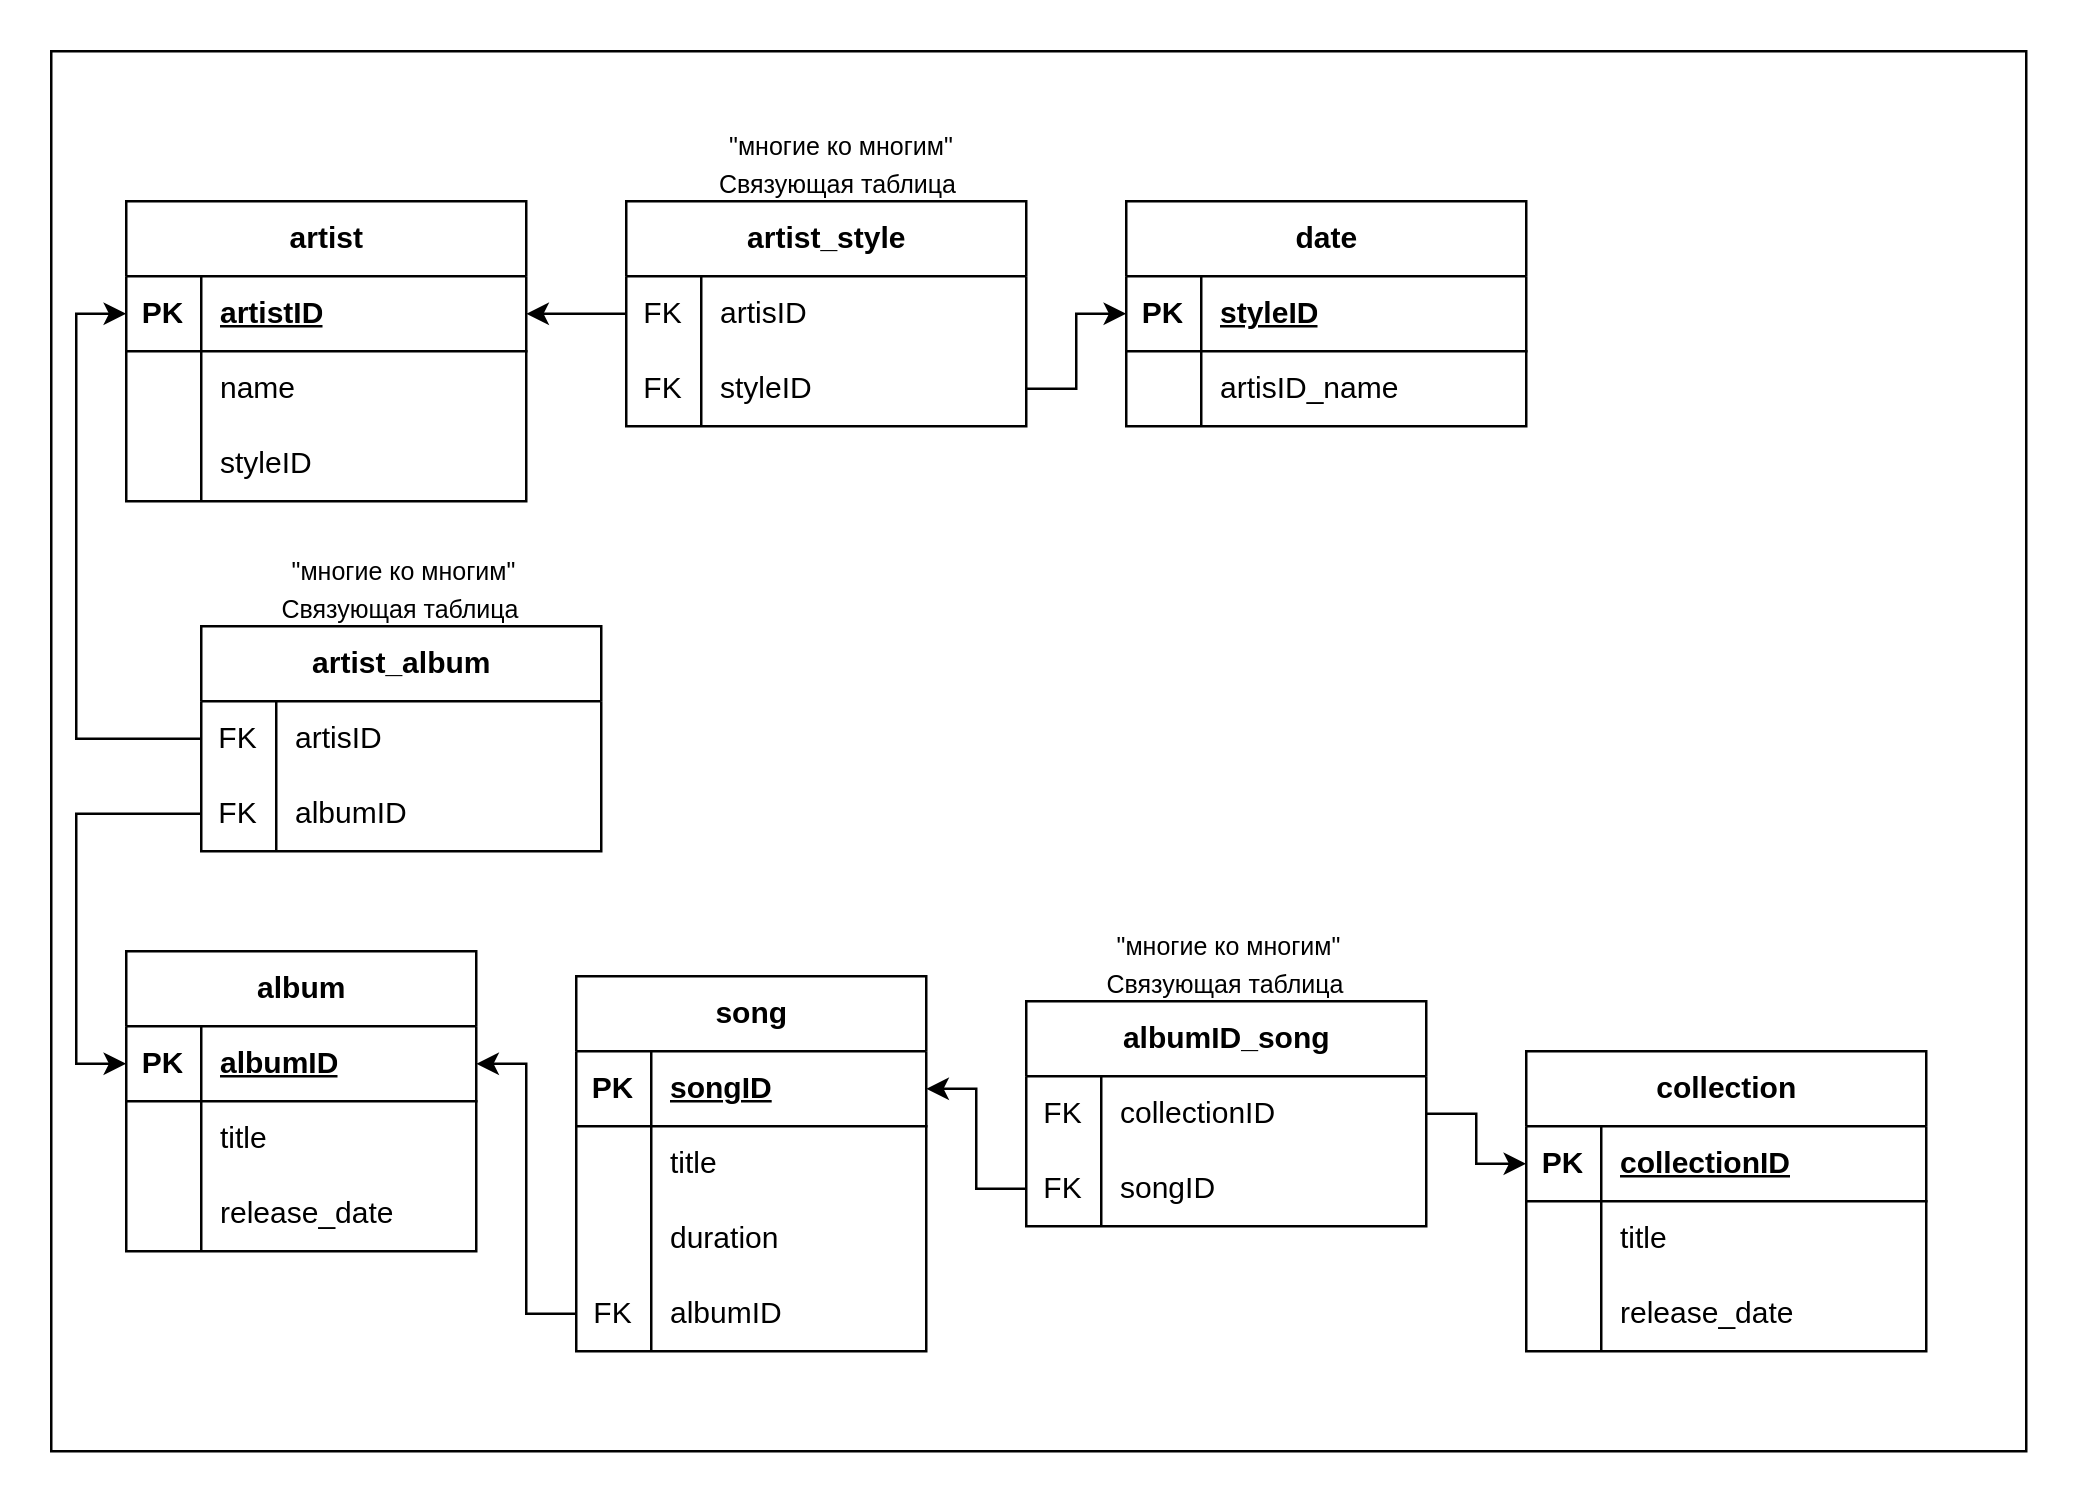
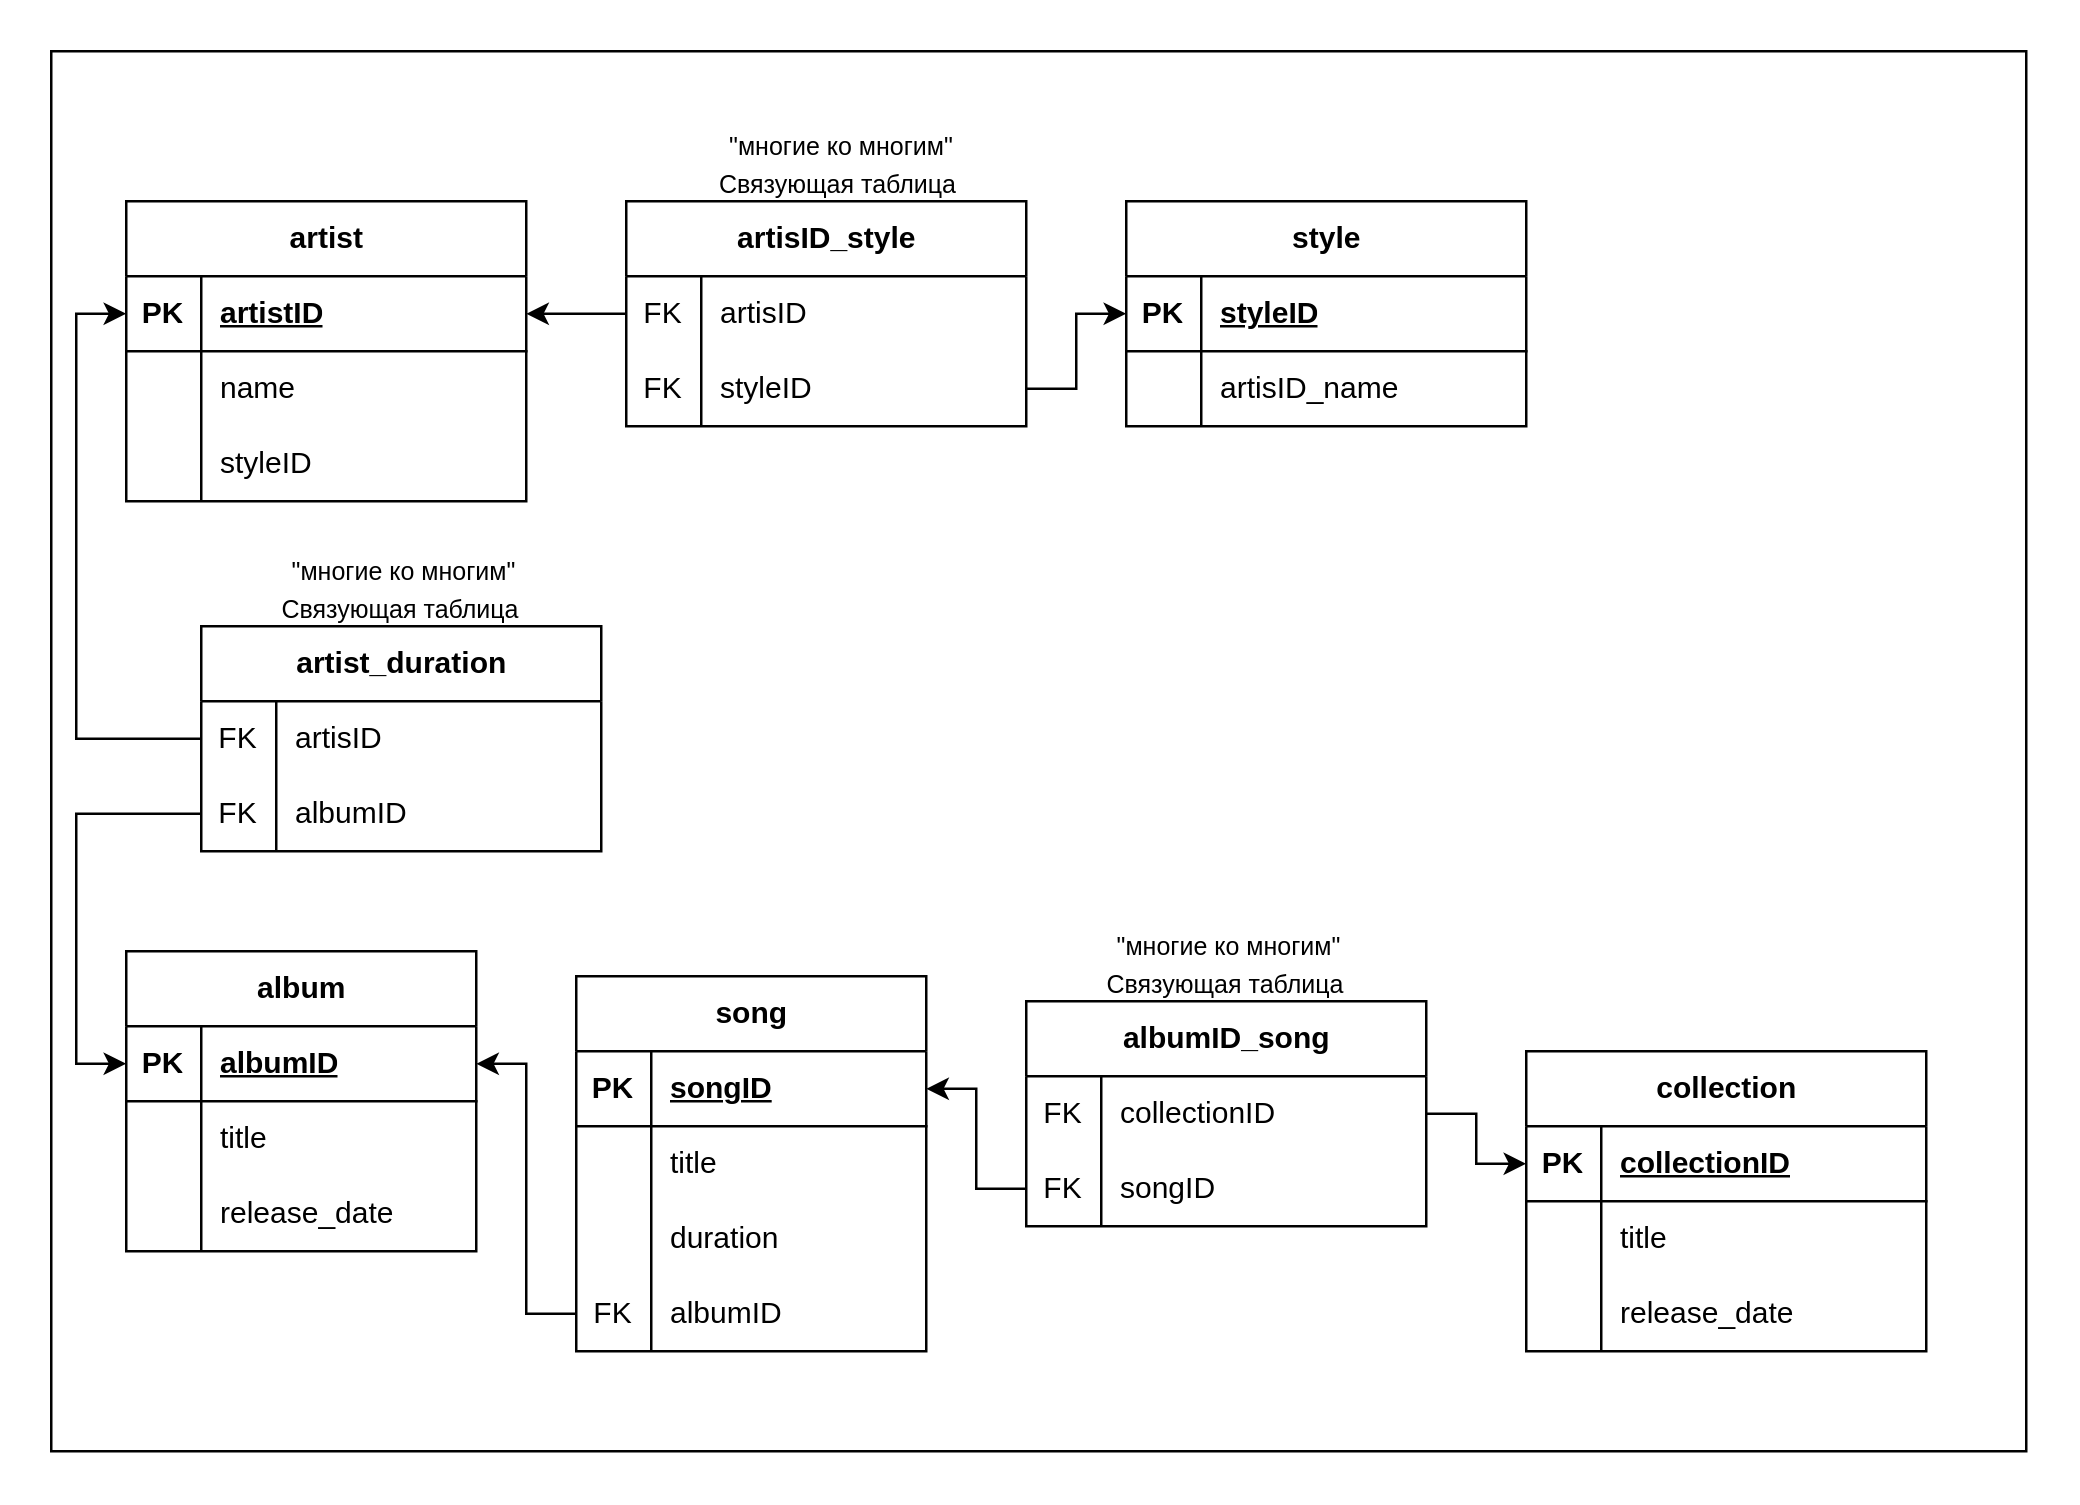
(828, 239) -> (828, 239)
(1328, 239) -> (1328, 239)
(403, 664) -> (403, 664)
